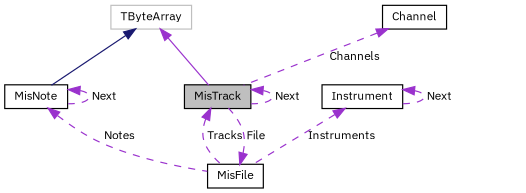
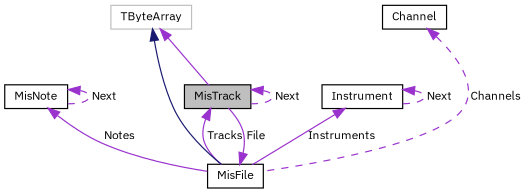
(310, 59) -> (408, 140)
(89, 60) -> (175, 110)
(242, 129) -> (242, 129)
(294, 140) -> (294, 140)
(205, 144) -> (203, 137)
(129, 153) -> (129, 153)
